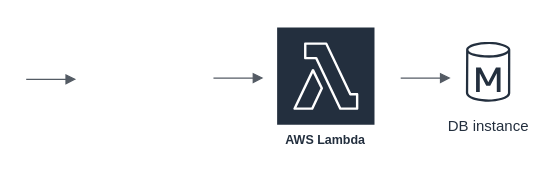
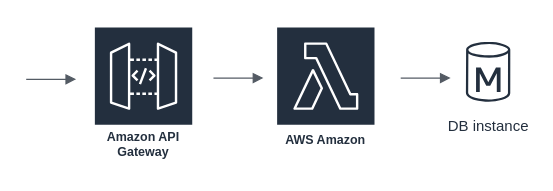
none -> (143, 95)
(326, 139) -> (326, 139)
